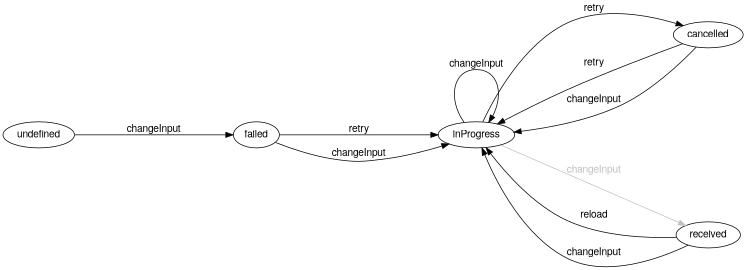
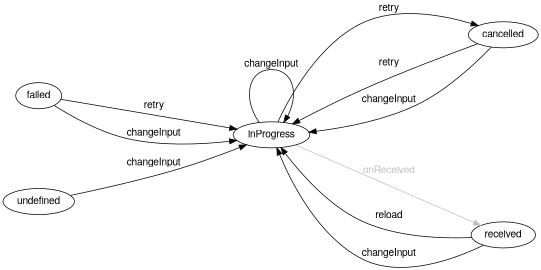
(150, 135) -> (156, 175)
(594, 170) -> (389, 171)
